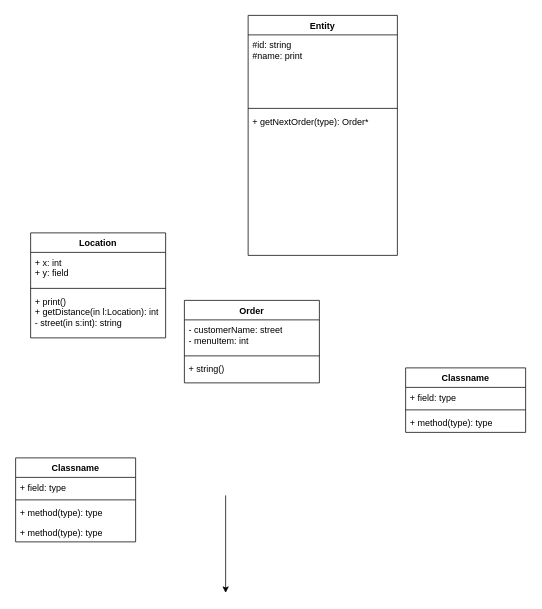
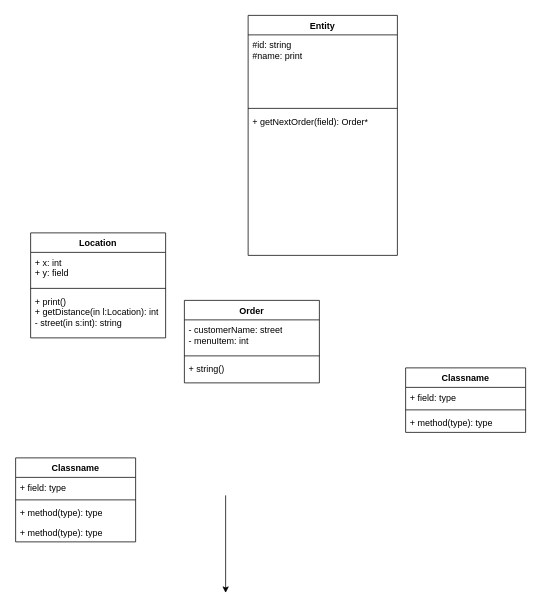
(319, 122) -> (320, 122)
